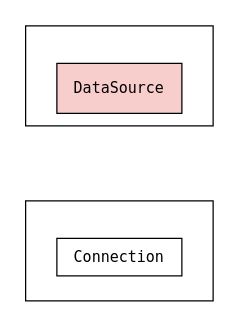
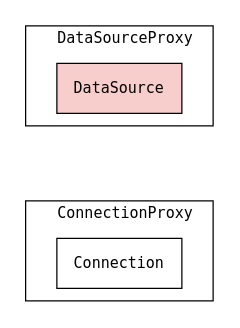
none -> (126, 38)
none -> (126, 213)
(119, 257) -> (119, 263)
